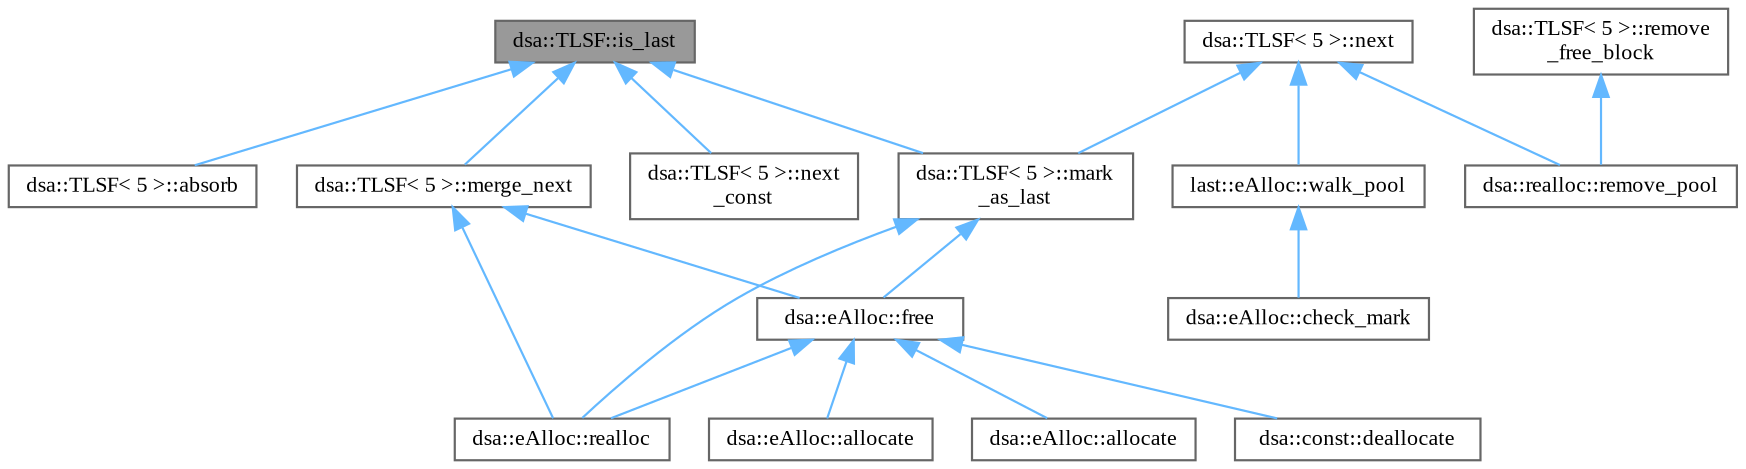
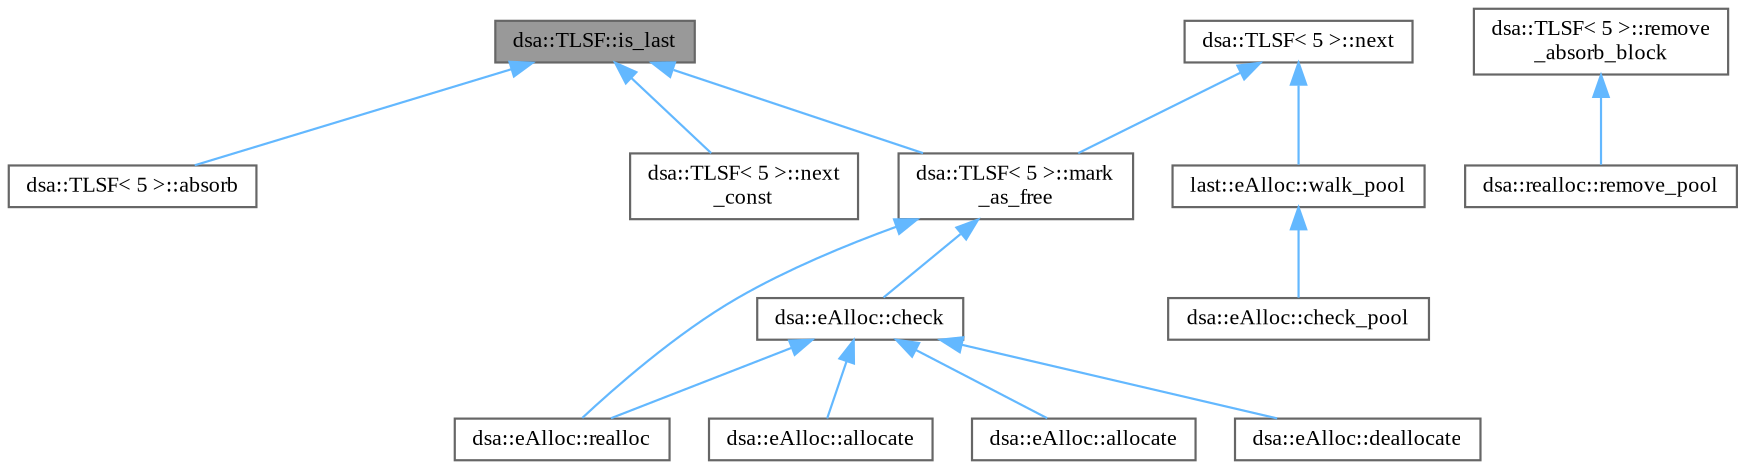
(1601, 42) -> (1601, 42)
(1460, 119) -> none
(444, 186) -> none
(1016, 186) -> (1016, 186)
(860, 319) -> (860, 319)
(1299, 319) -> (1299, 319)
(1358, 439) -> (1358, 439)
